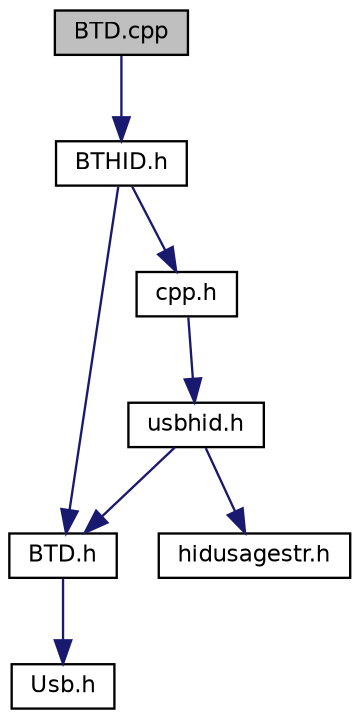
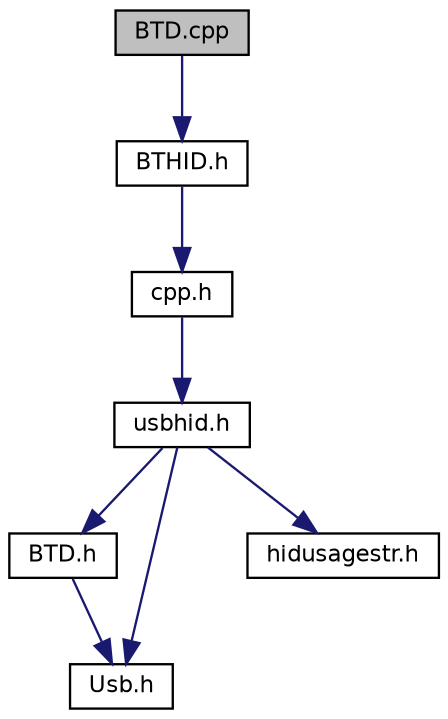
(94, 348) -> none
none -> (155, 544)
